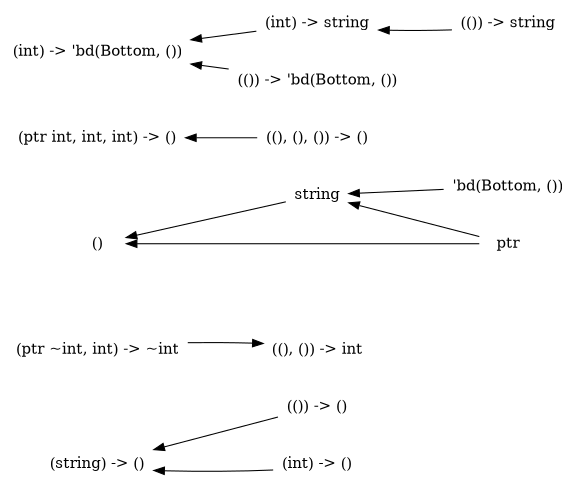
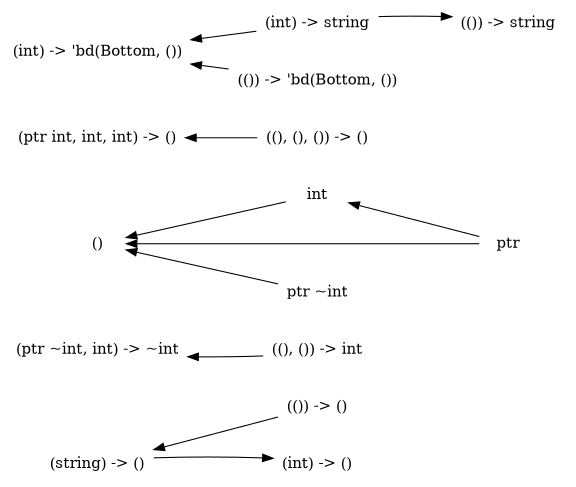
(421, 30) -> (410, 16)
(508, 187) -> none
(317, 195) -> (317, 195)
none -> (317, 292)
(220, 343) -> (231, 357)
(219, 471) -> (208, 457)
